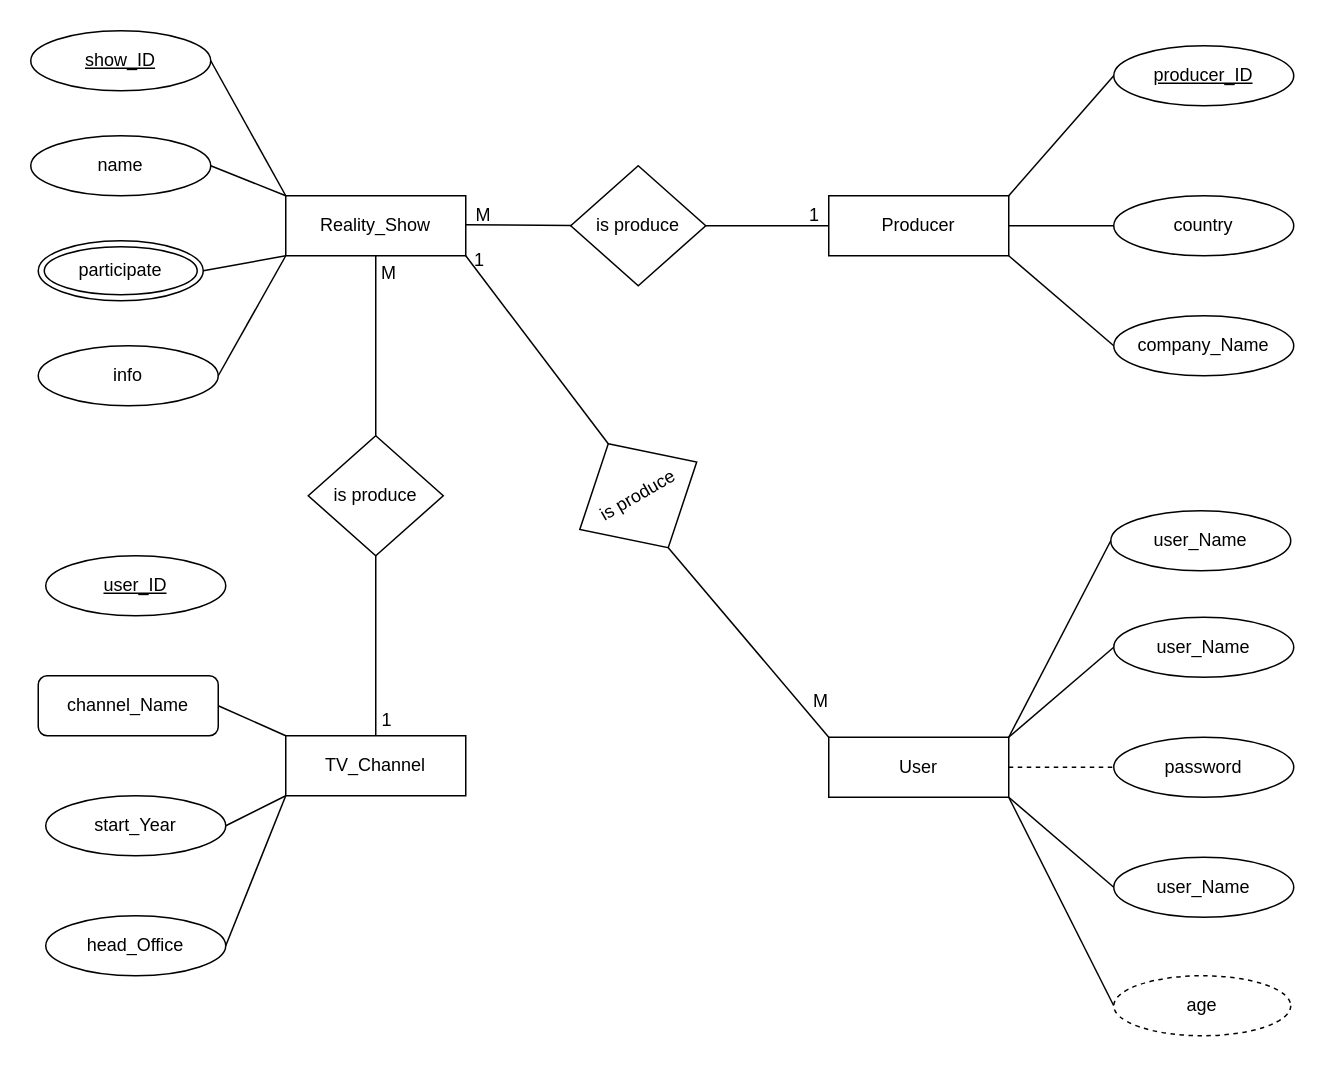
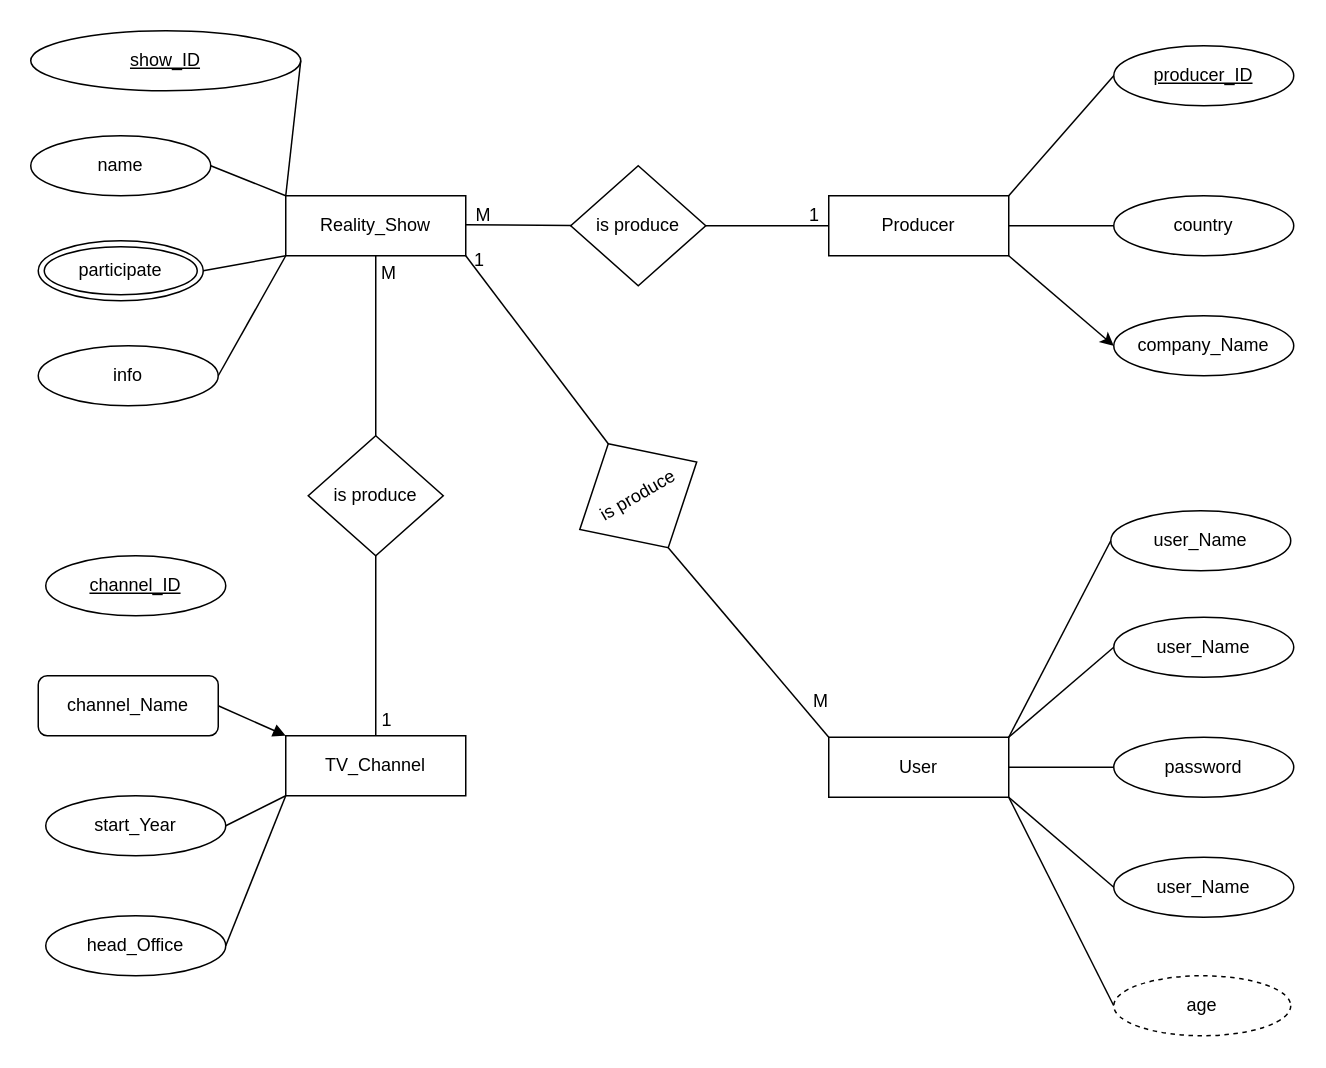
(121, 61) -> (166, 61)
(1108, 341) -> (1105, 338)
(136, 586) -> (136, 586)
(278, 732) -> (273, 730)
(1062, 767) -> (1062, 767)
